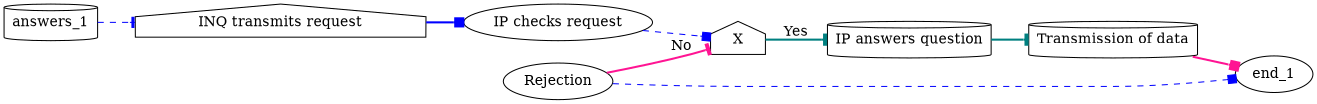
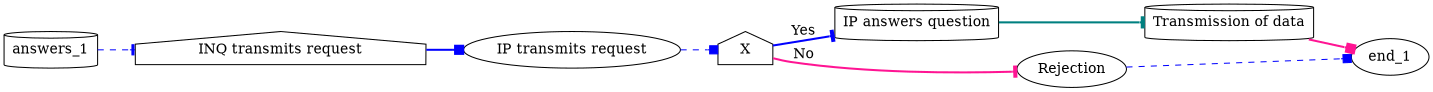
(558, 22) -> (572, 50)
(794, 40) -> (801, 41)
(656, 63) -> (892, 71)
